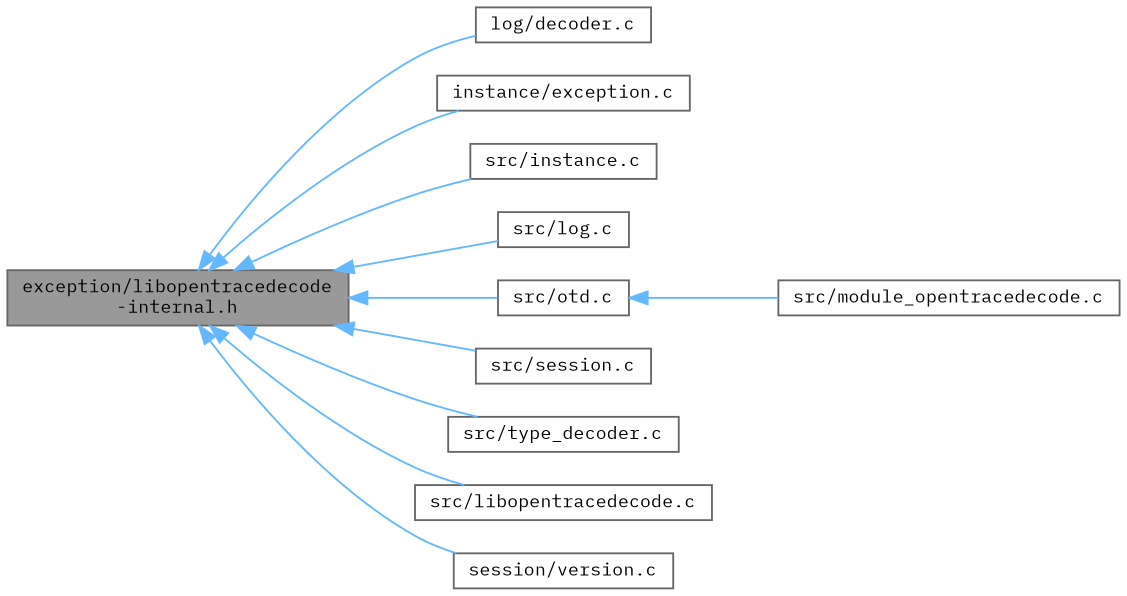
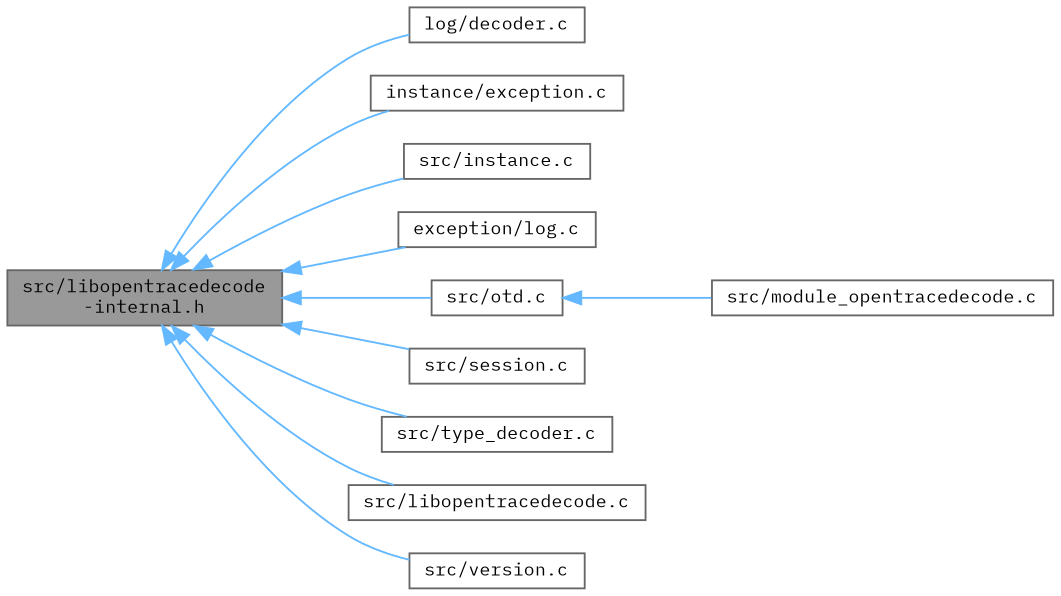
(563, 230) -> (497, 230)
(178, 298) -> (145, 298)
(563, 571) -> (497, 571)
